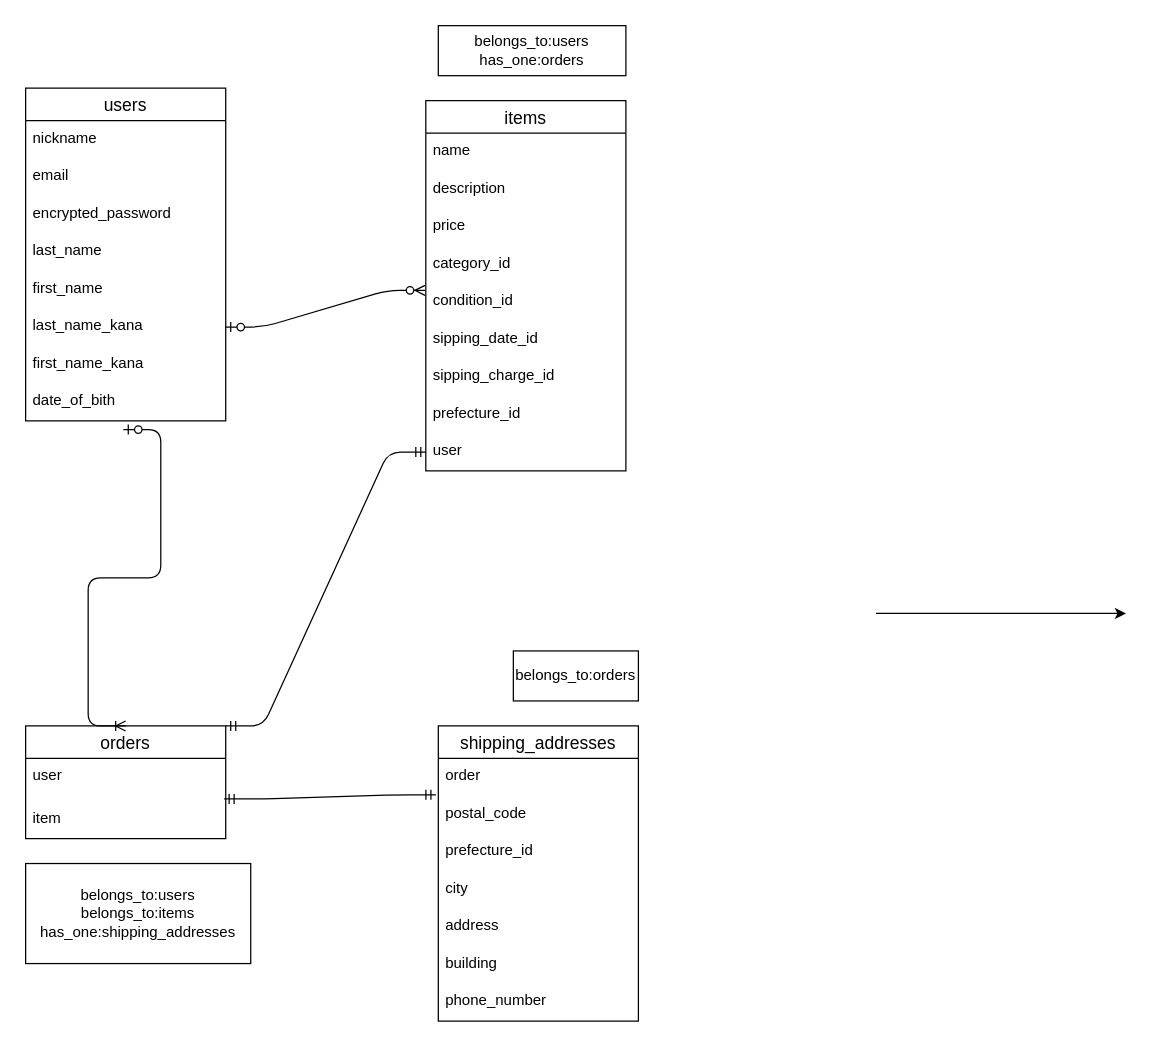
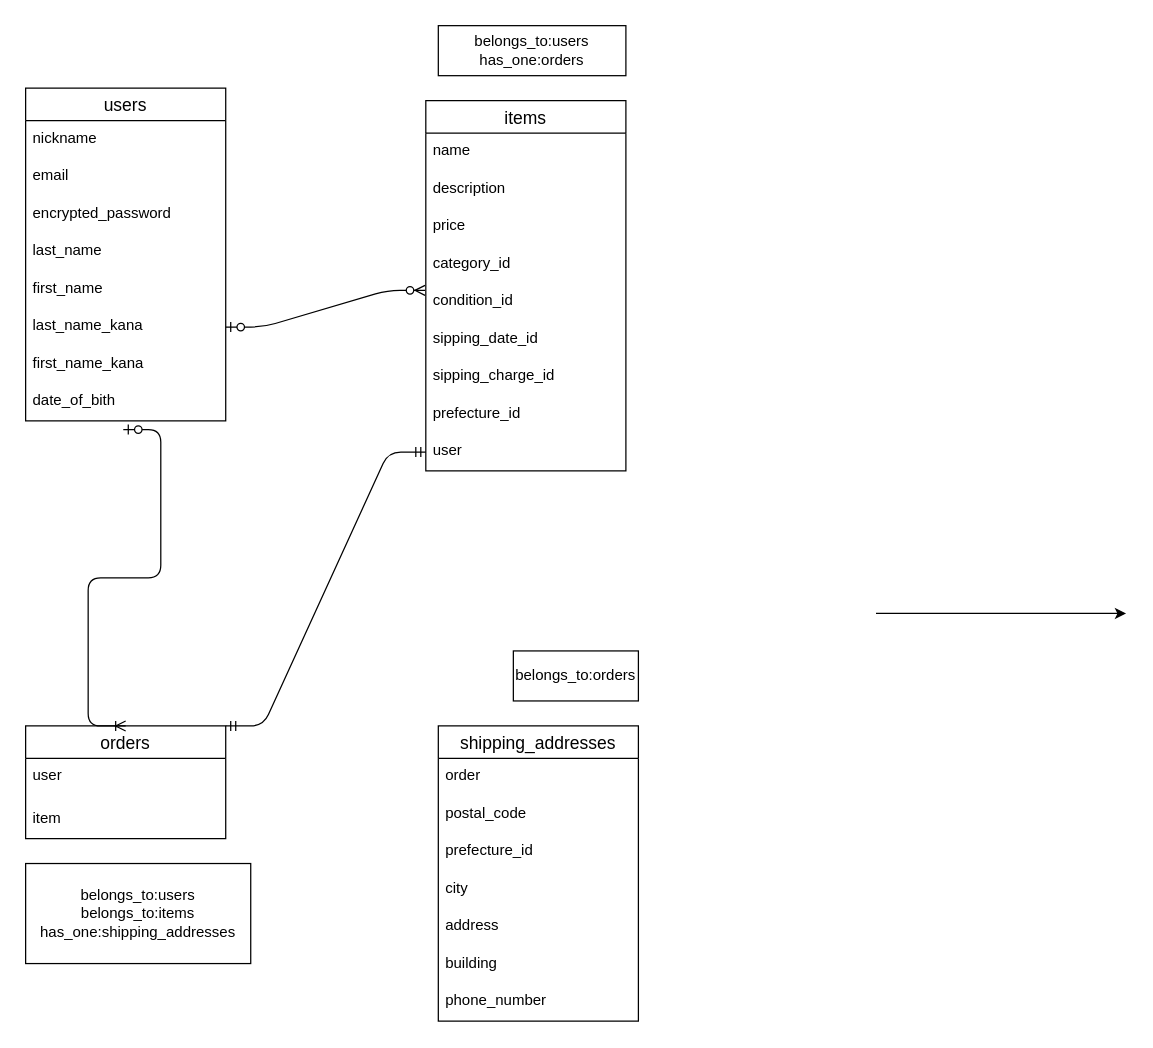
(331, 796) -> none
